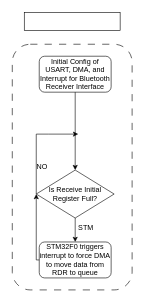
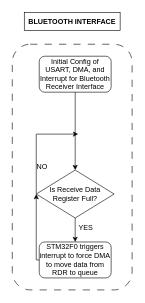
none -> (72, 21)
(75, 194) -> (75, 194)
(86, 228) -> (86, 228)
